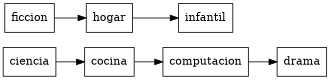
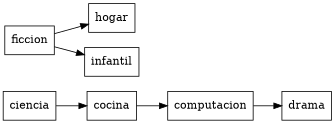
(151, 18) -> (65, 50)
